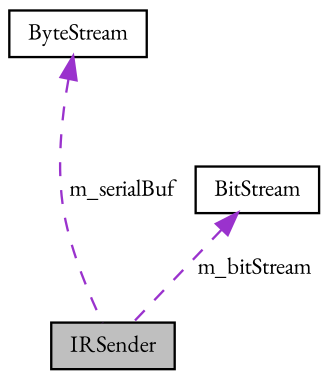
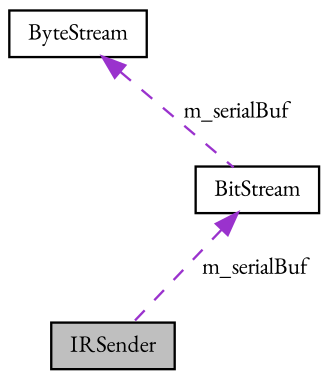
(63, 204) -> (177, 120)
(253, 268) -> (253, 268)
